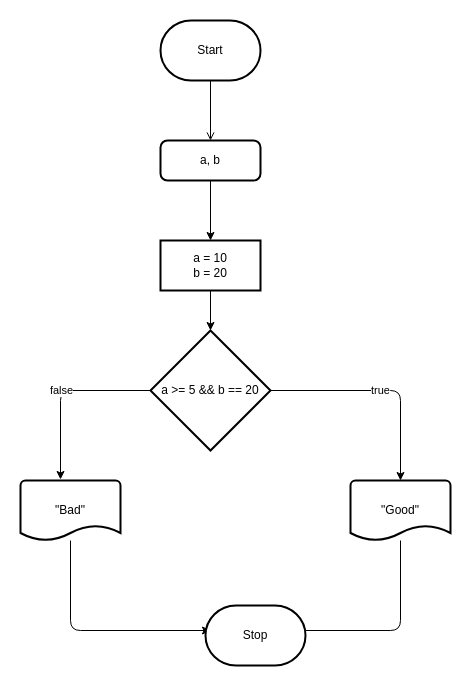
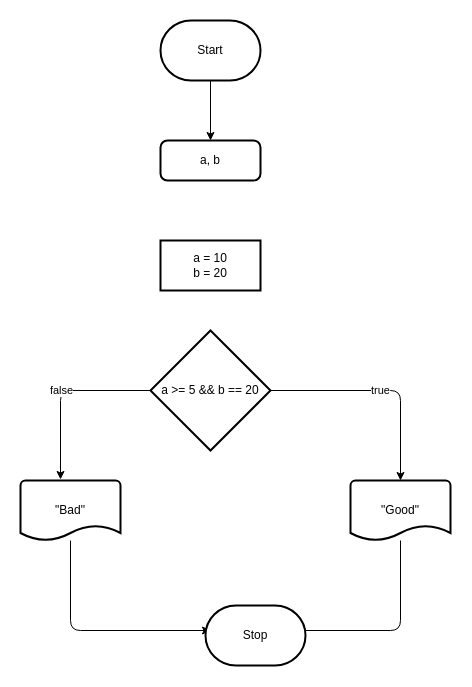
(211, 134) -> (211, 132)
(211, 207) -> none
(211, 307) -> none
